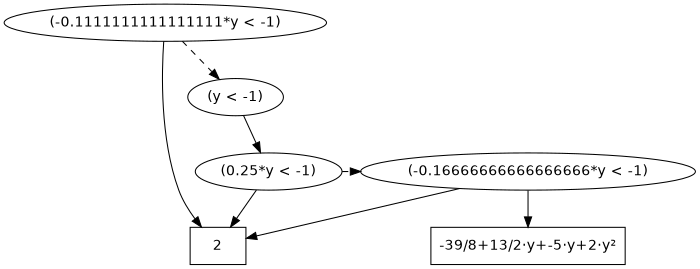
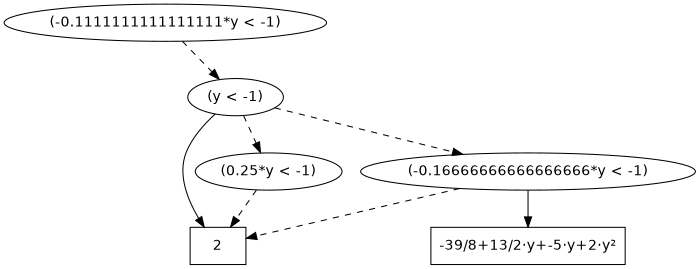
(250, 129) -> (250, 129)
(166, 133) -> (184, 162)
(346, 172) -> (364, 130)
(246, 204) -> (246, 204)
(358, 212) -> (358, 212)
